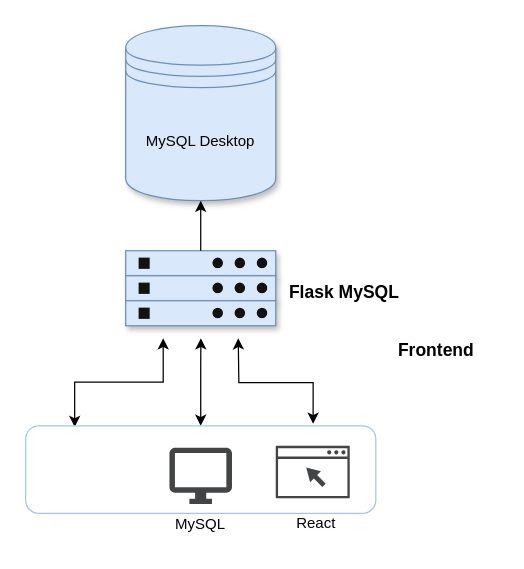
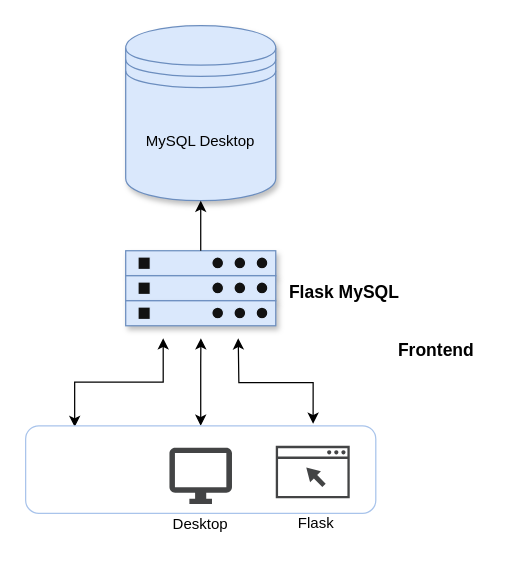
(201, 523) -> (201, 523)
(316, 523) -> (316, 523)
